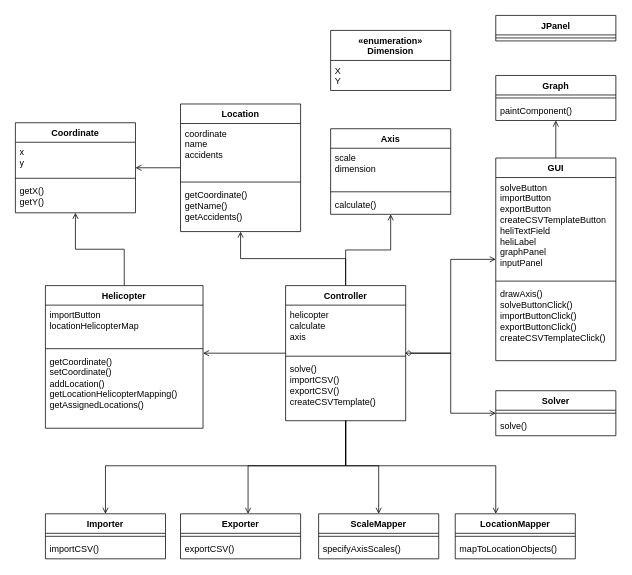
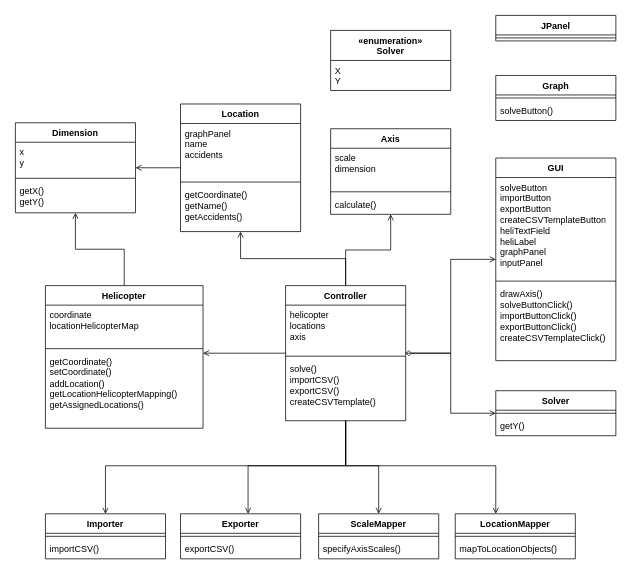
(390, 46) -> (390, 46)
(539, 112) -> (531, 112)
(75, 133) -> (75, 133)
(555, 140) -> none
(209, 145) -> (209, 145)
(98, 321) -> (98, 321)
(313, 326) -> (313, 326)
(516, 427) -> (515, 427)
